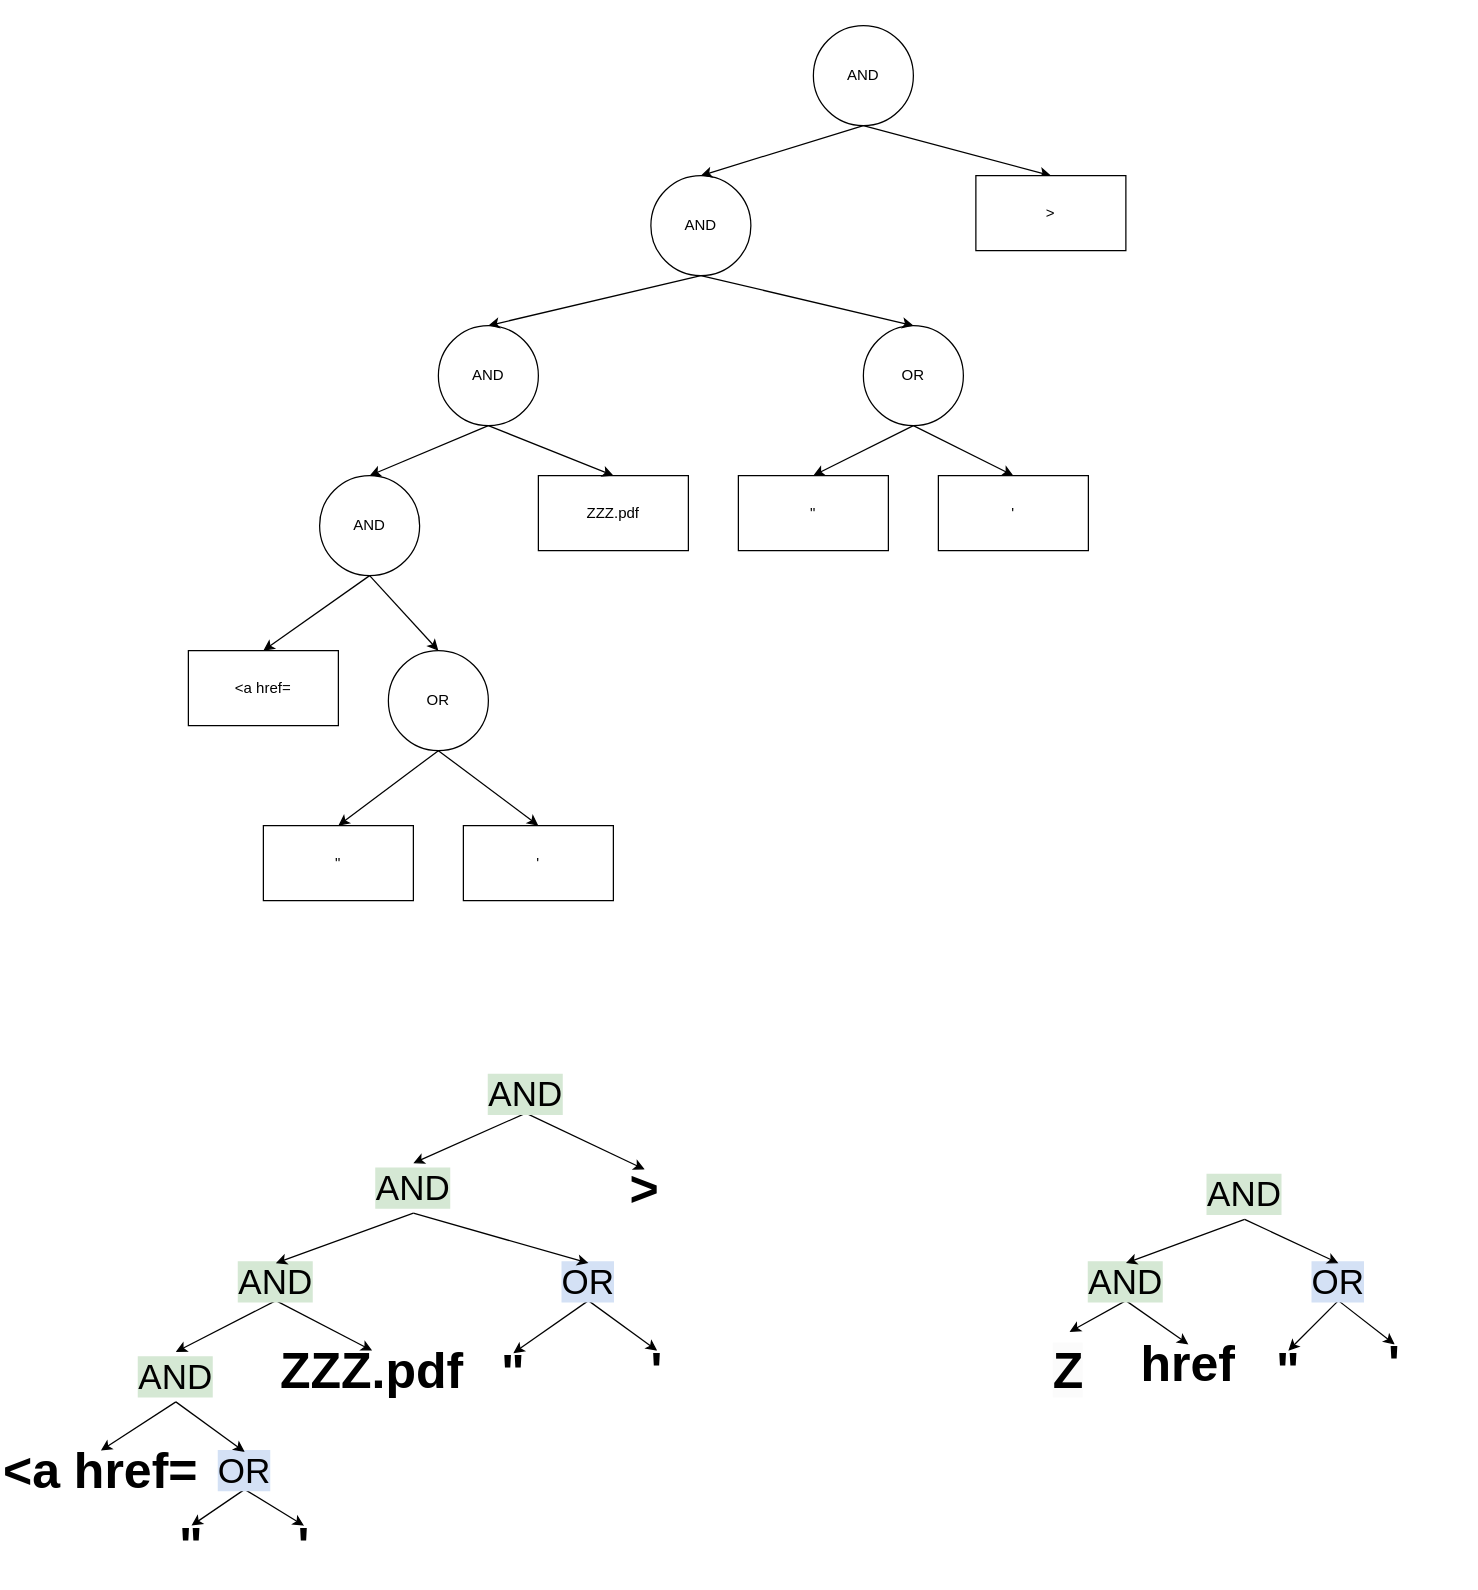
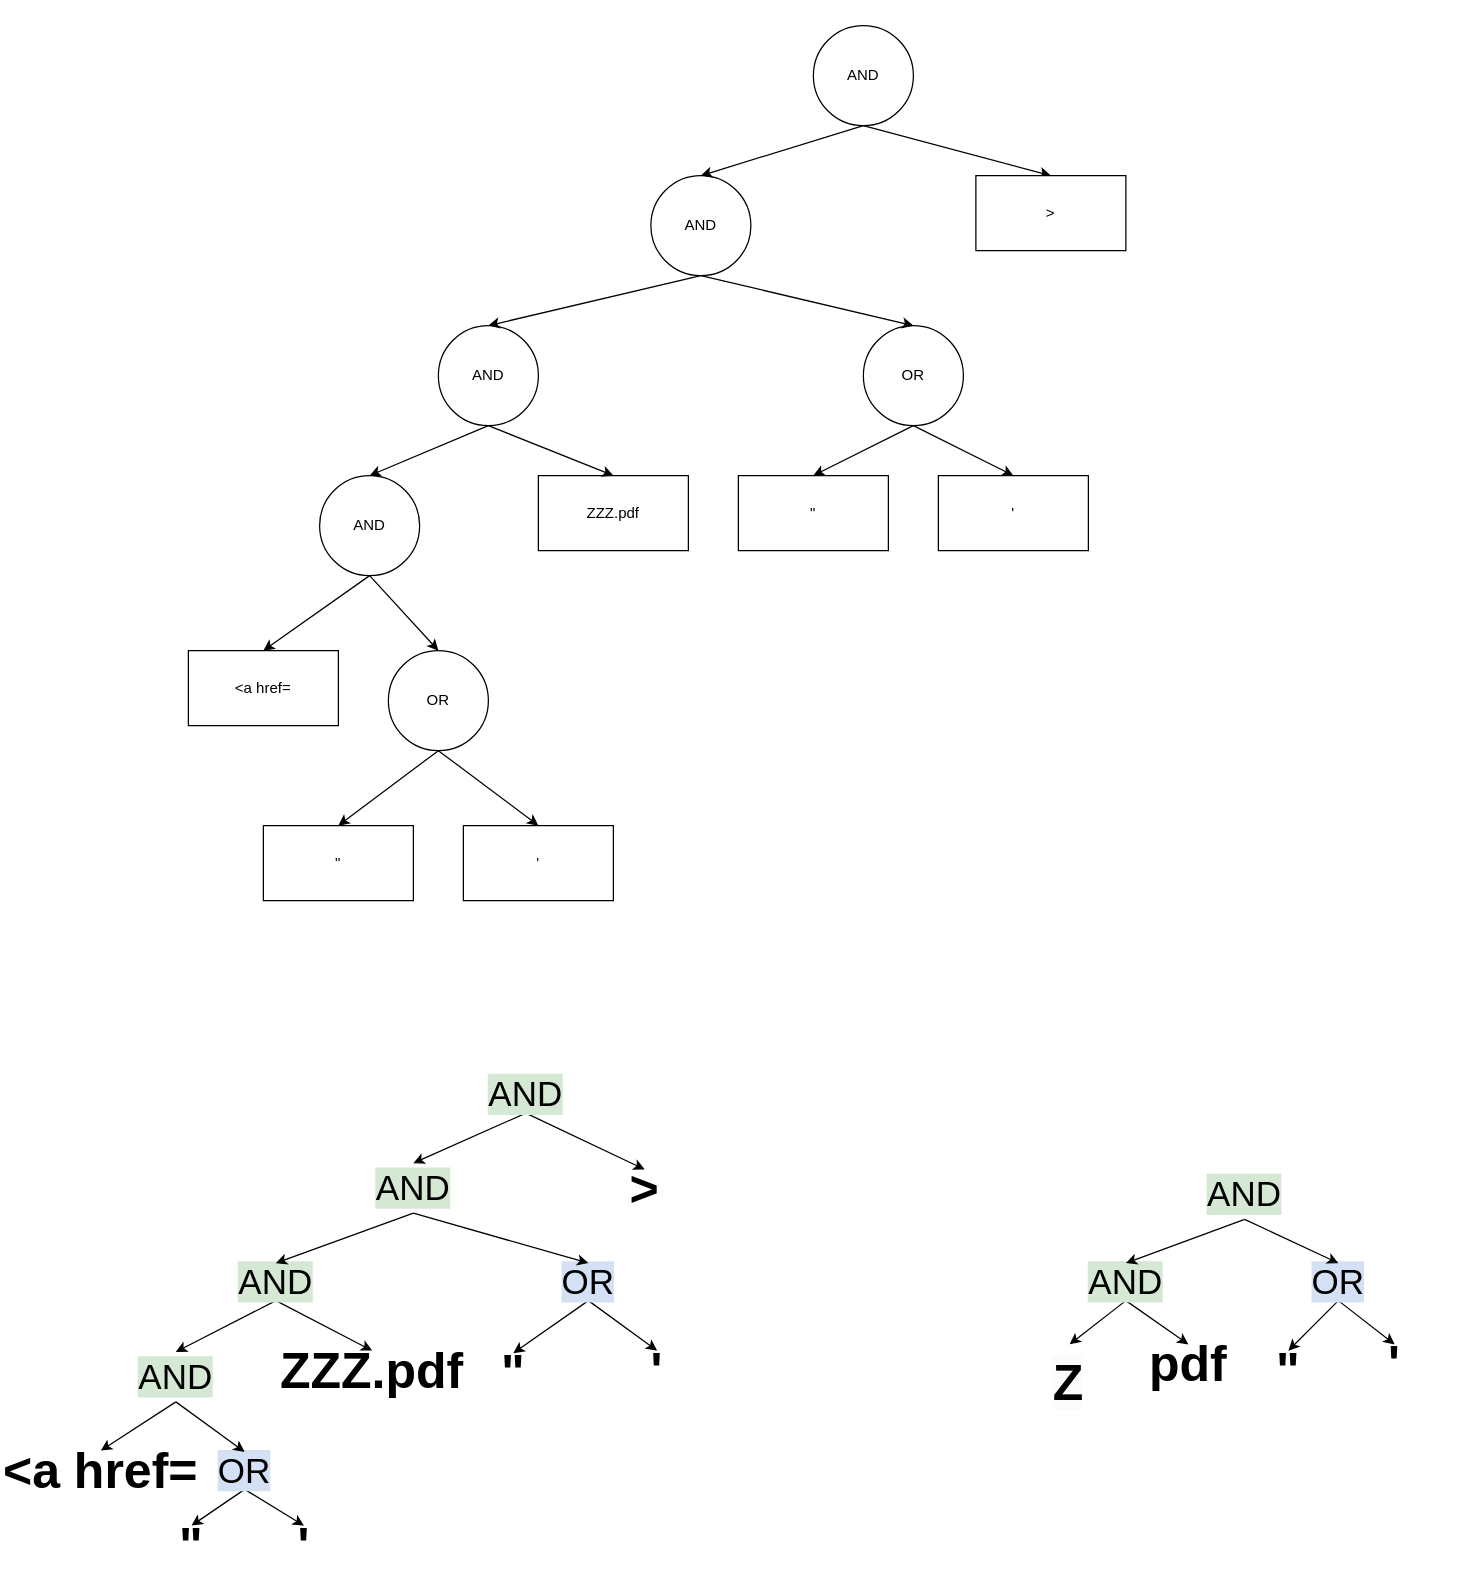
(1069, 1357) -> (1069, 1369)
(1188, 1363) -> (1188, 1363)
